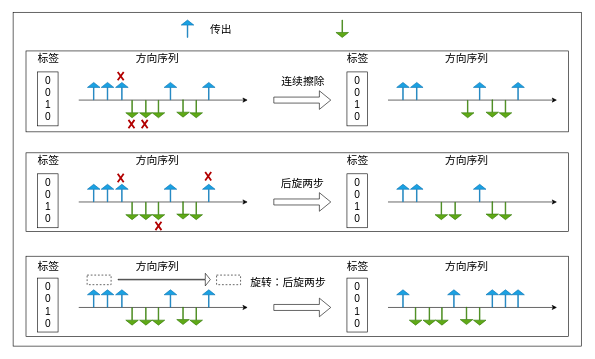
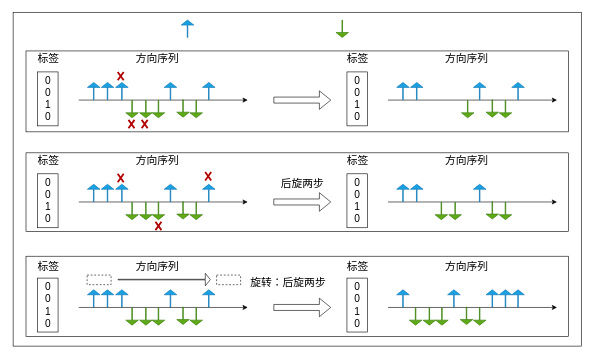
(220, 29) -> none
(303, 82) -> none
